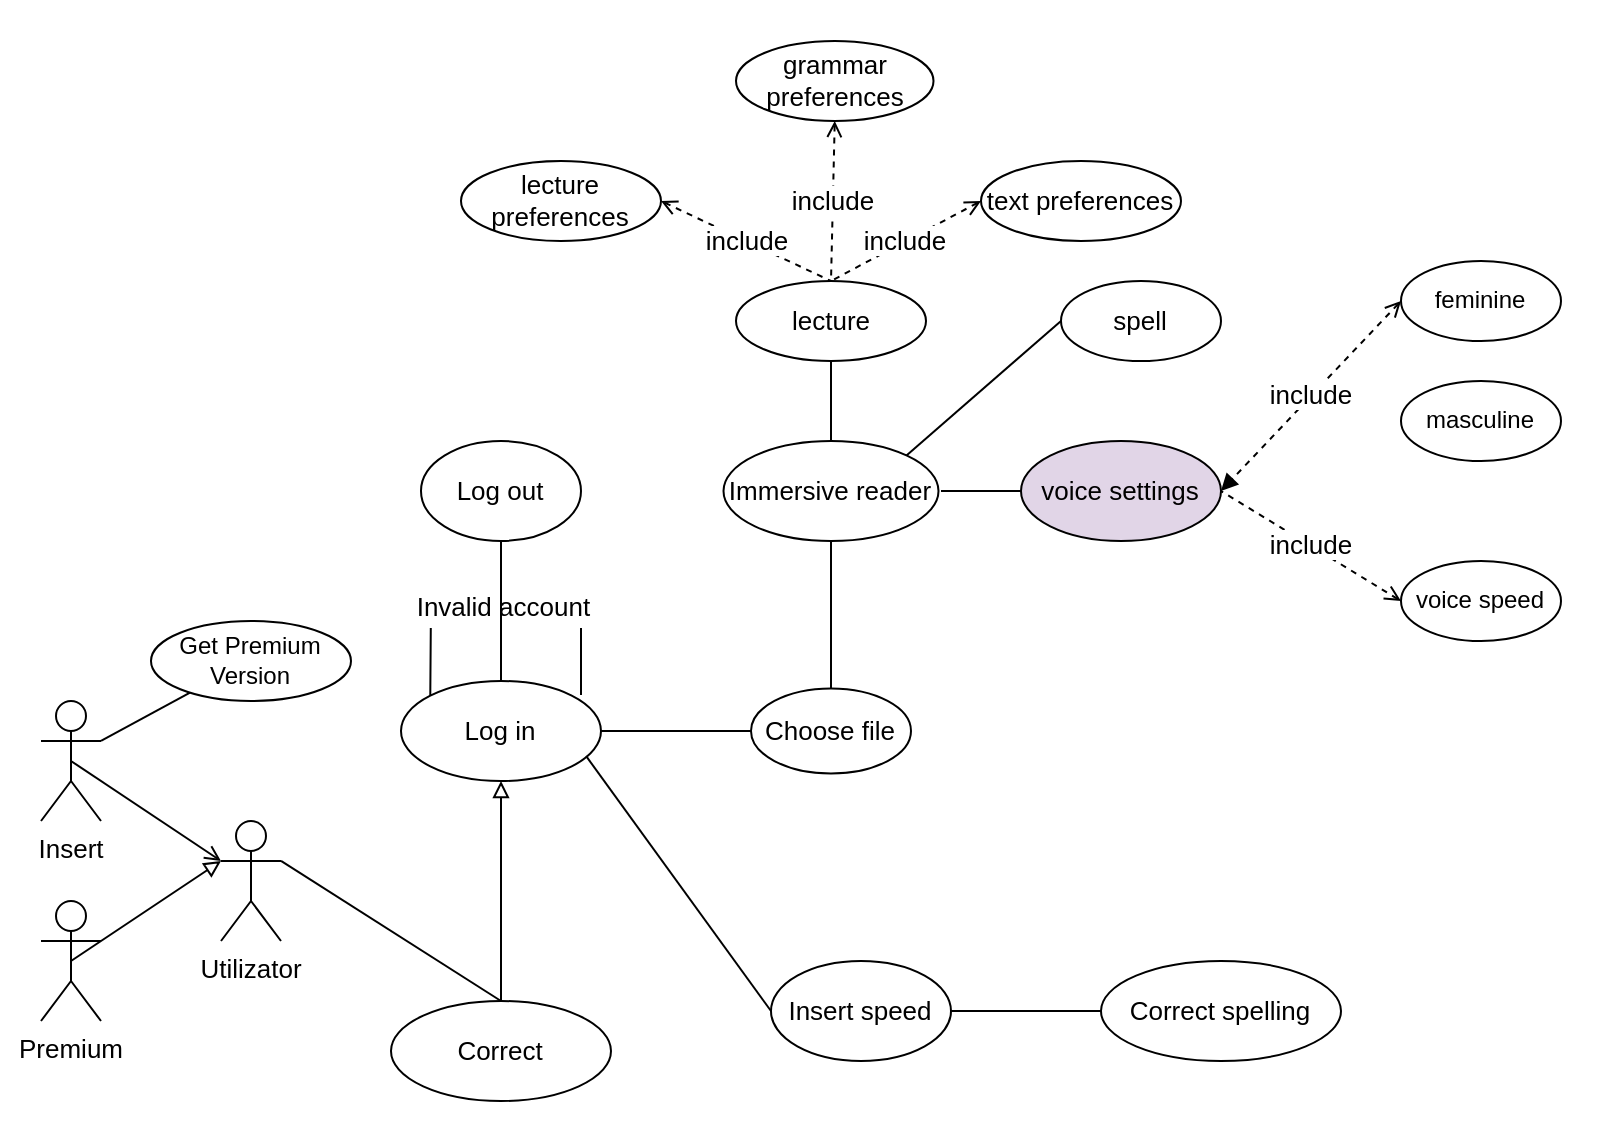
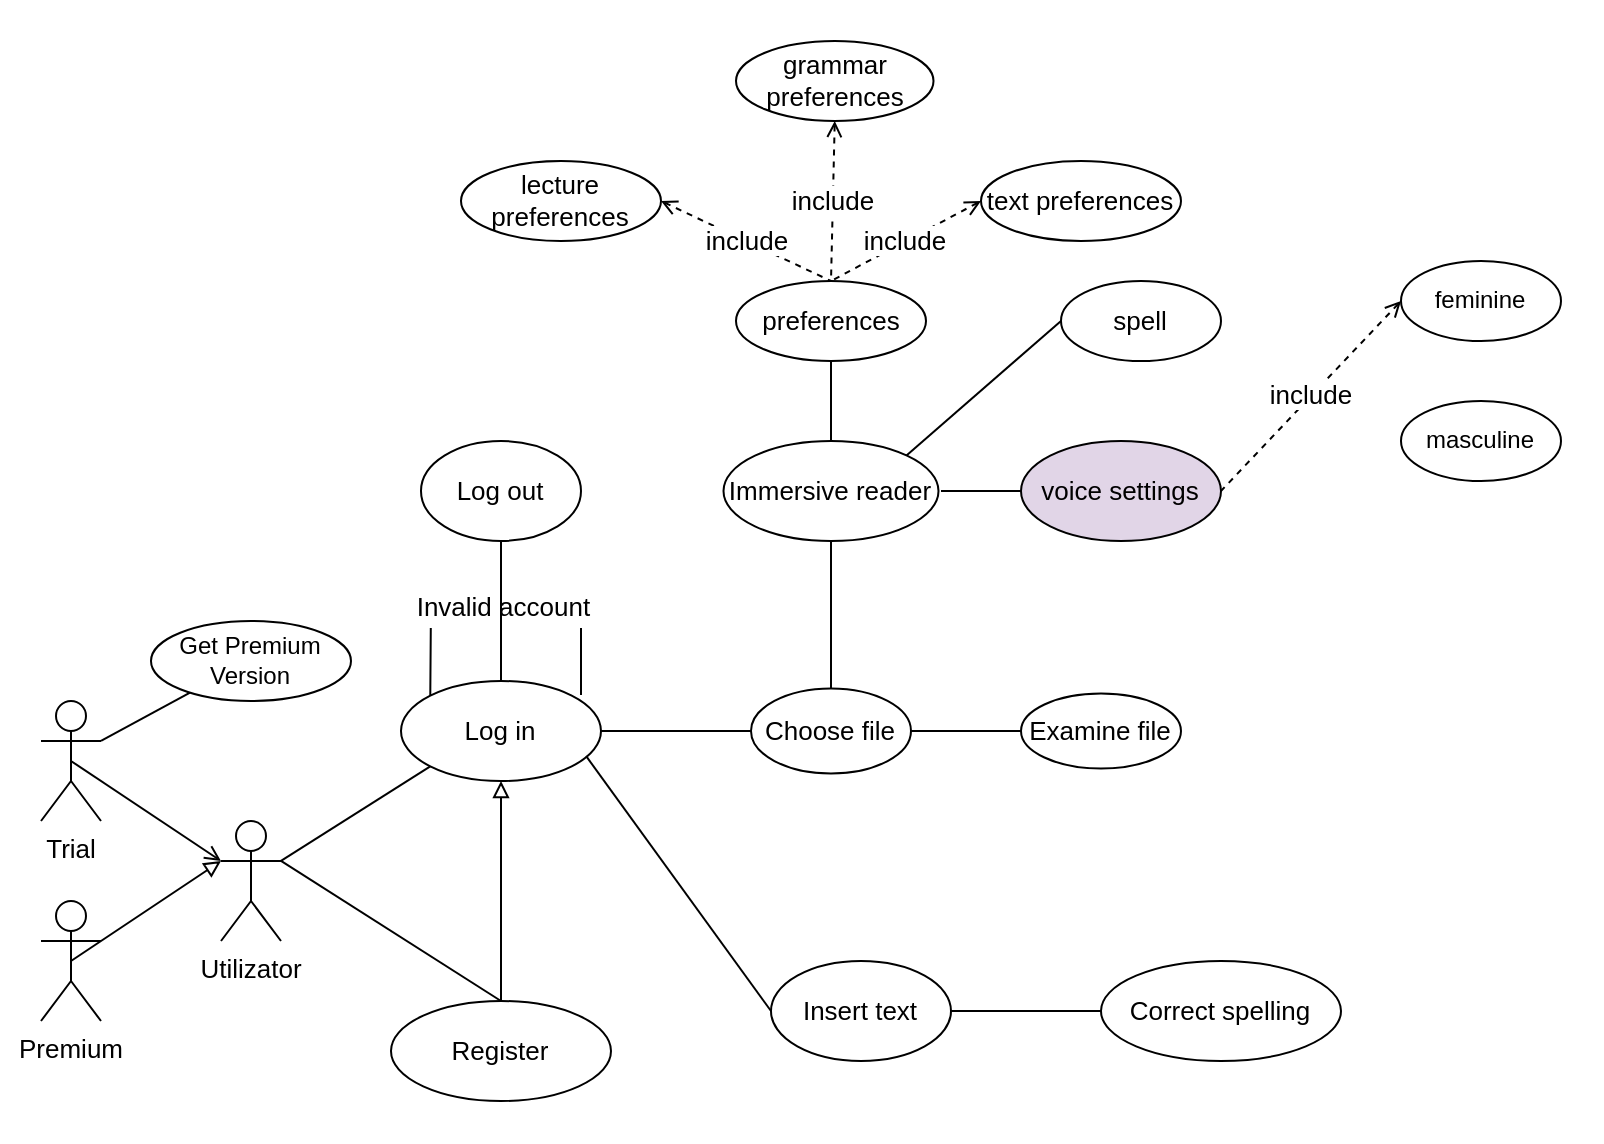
(832, 321) -> (832, 321)
(1481, 421) -> (1481, 441)
(1234, 478) -> (1229, 482)
(1347, 568) -> none
(1481, 601) -> none
none -> (966, 731)
none -> (1101, 731)
none -> (357, 813)
(72, 851) -> (72, 851)
(861, 1011) -> (861, 1011)
(501, 1051) -> (501, 1051)
